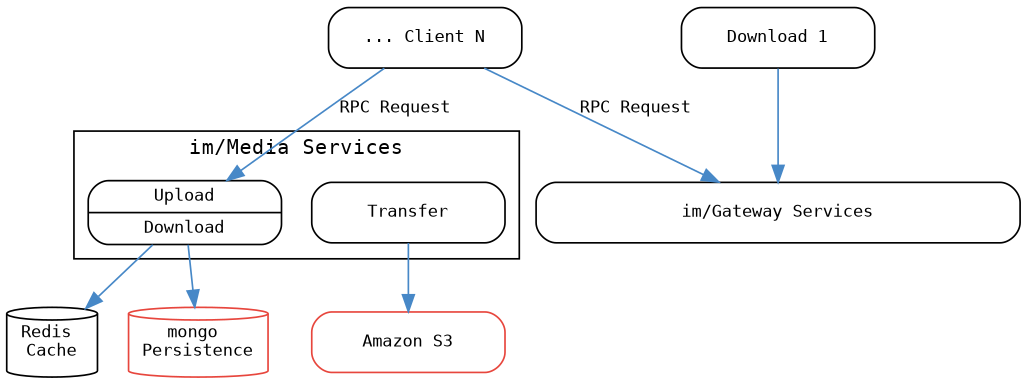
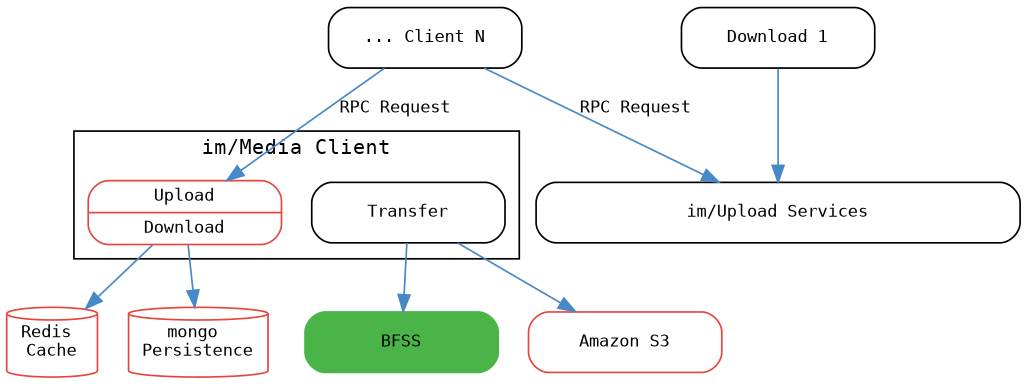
(297, 149) -> (297, 149)
(185, 213) -> (185, 213)
(778, 213) -> (778, 213)
(52, 342) -> (52, 342)
none -> (402, 342)
